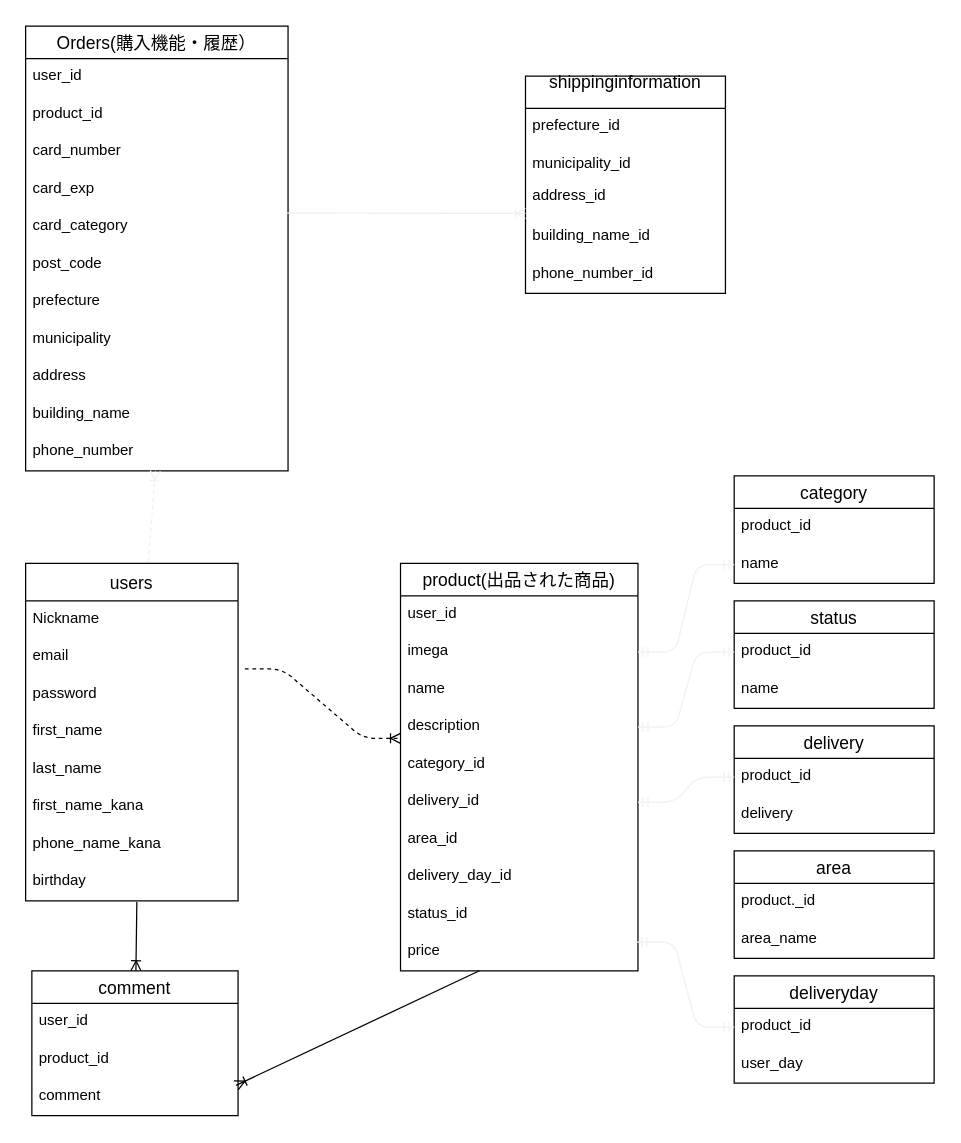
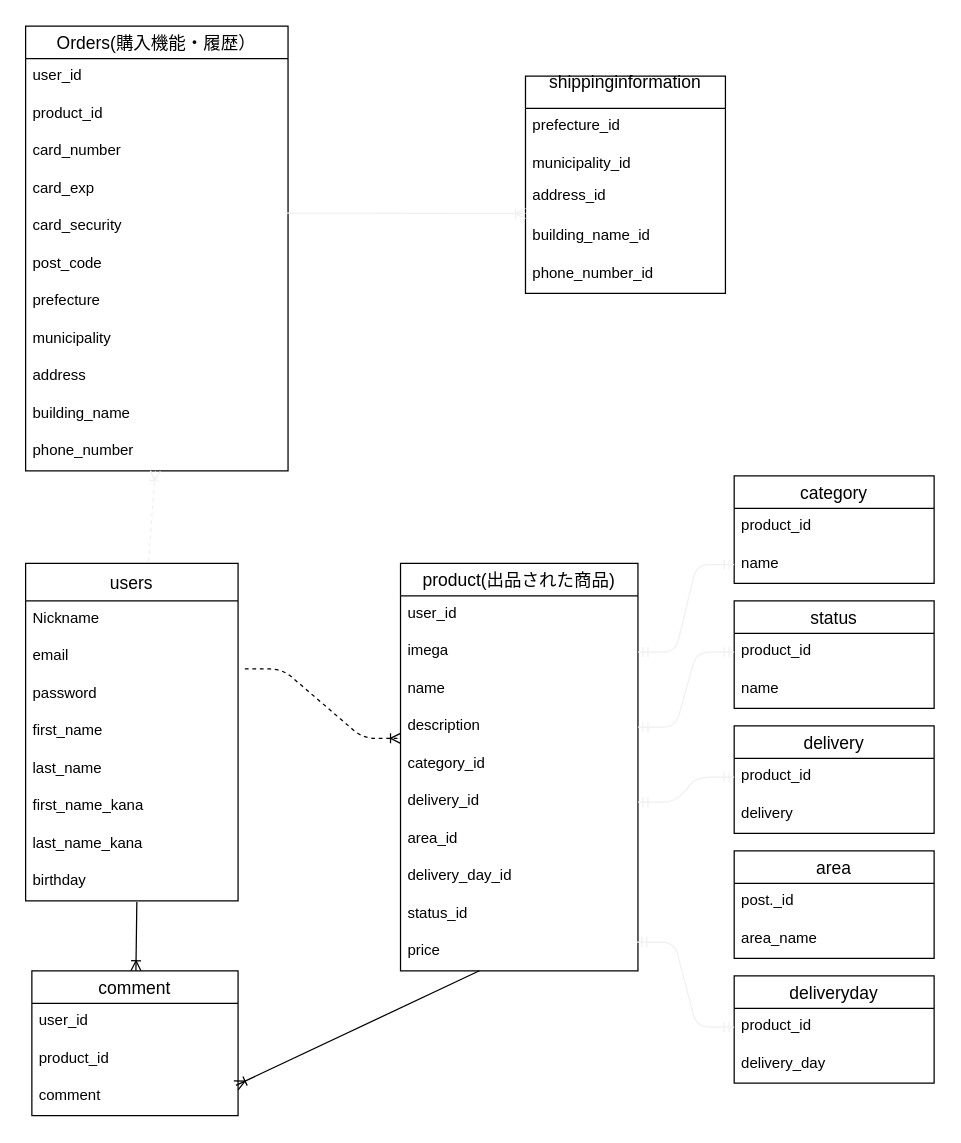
(87, 225) -> (85, 225)
(96, 843) -> (89, 843)
(784, 900) -> (771, 900)
(775, 1063) -> (788, 1063)
